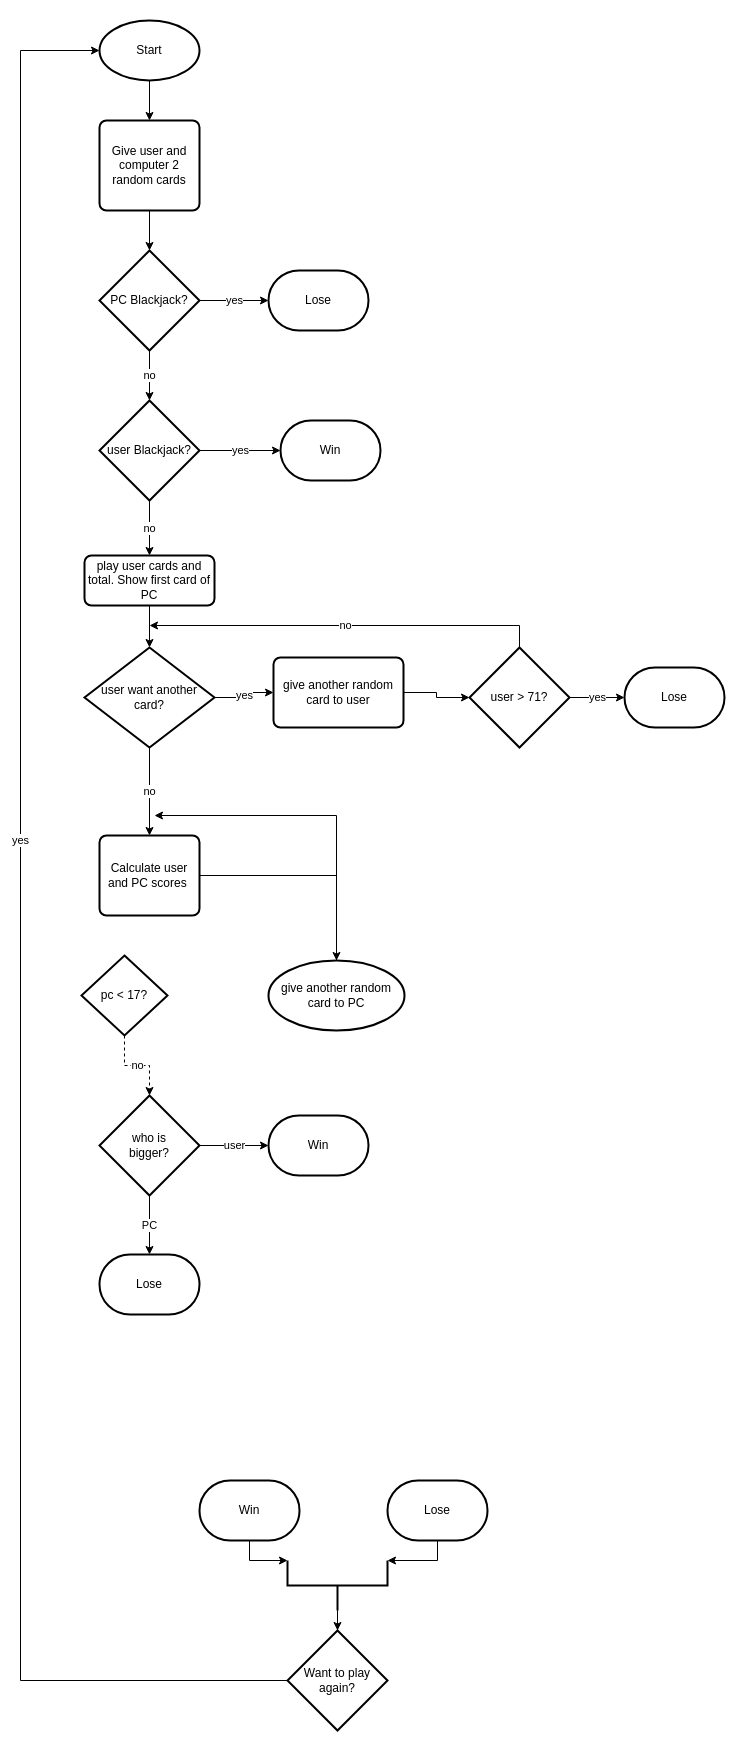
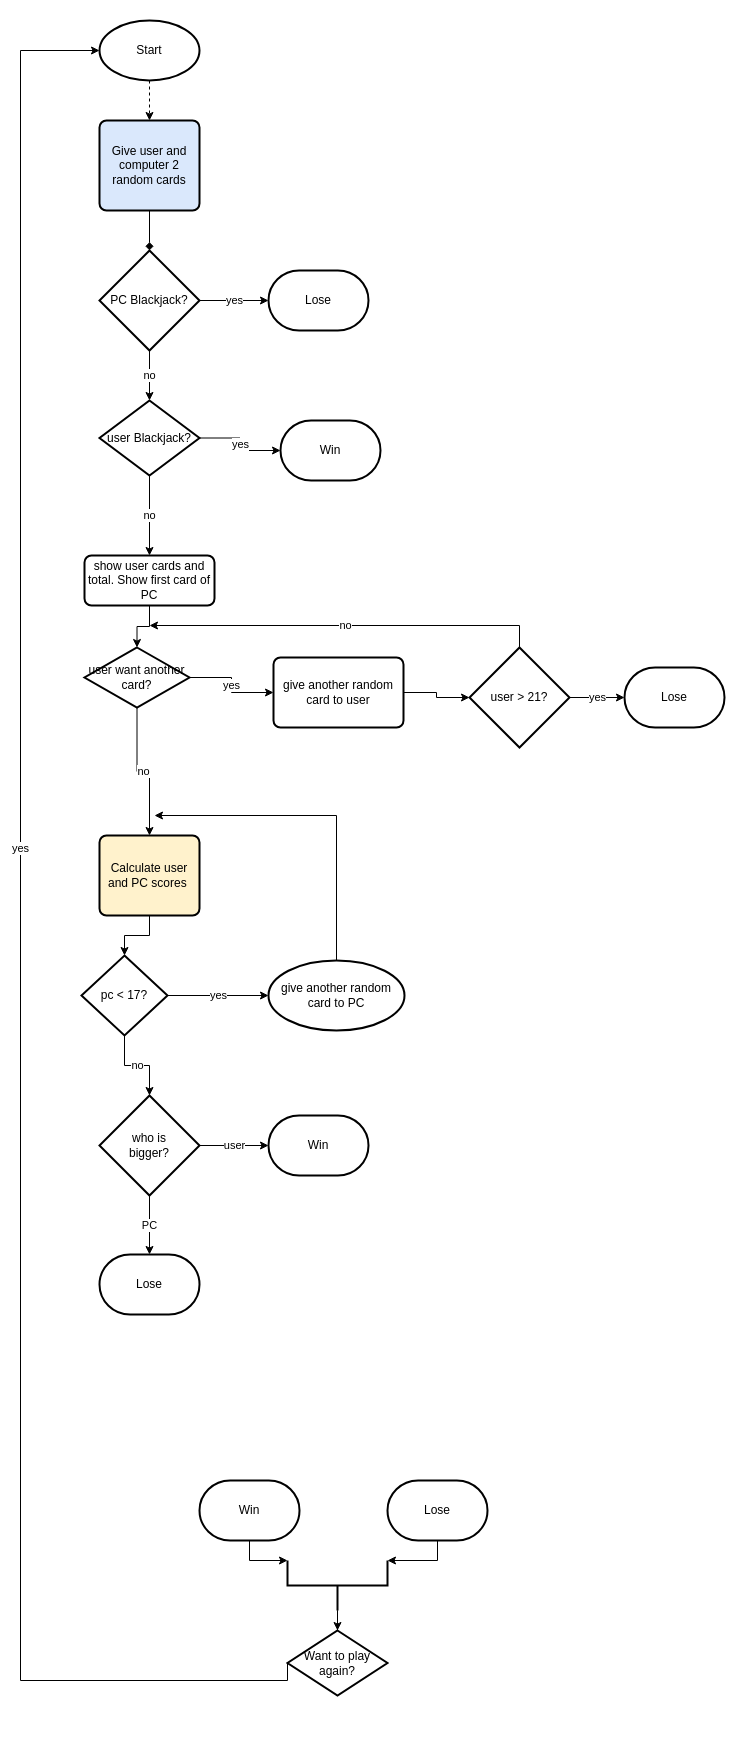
(150, 97) -> (150, 97)
(150, 166) -> (150, 166)
(150, 242) -> (150, 241)
(150, 451) -> (150, 438)
(150, 581) -> (150, 581)
(150, 698) -> (137, 678)
(520, 698) -> (520, 698)
(150, 876) -> (150, 876)
(267, 876) -> (141, 936)
none -> (215, 996)
(125, 1055) -> (125, 1055)
(338, 1681) -> (338, 1663)
